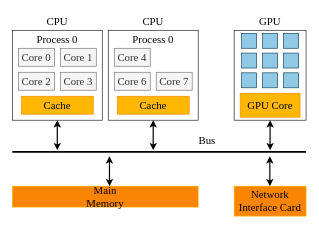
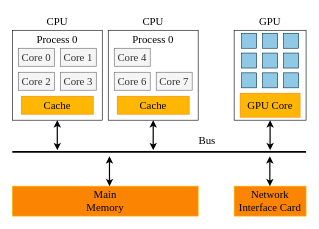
(105, 197) -> (105, 201)
